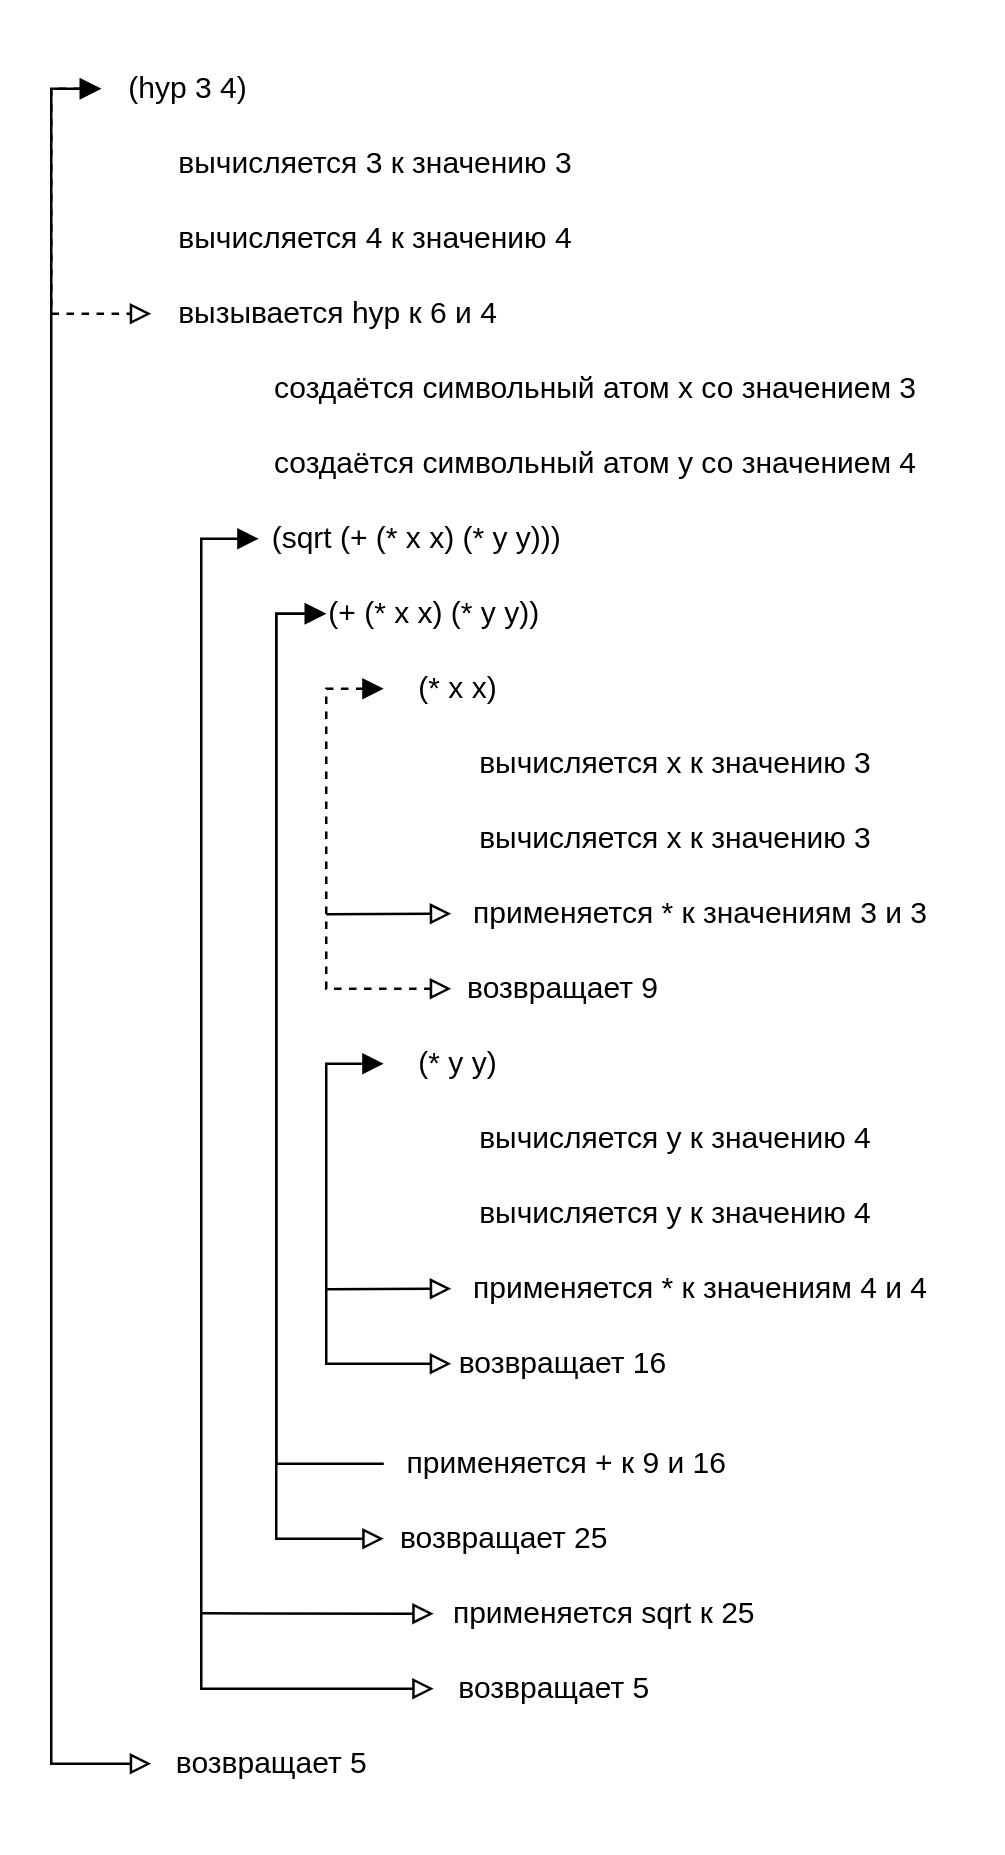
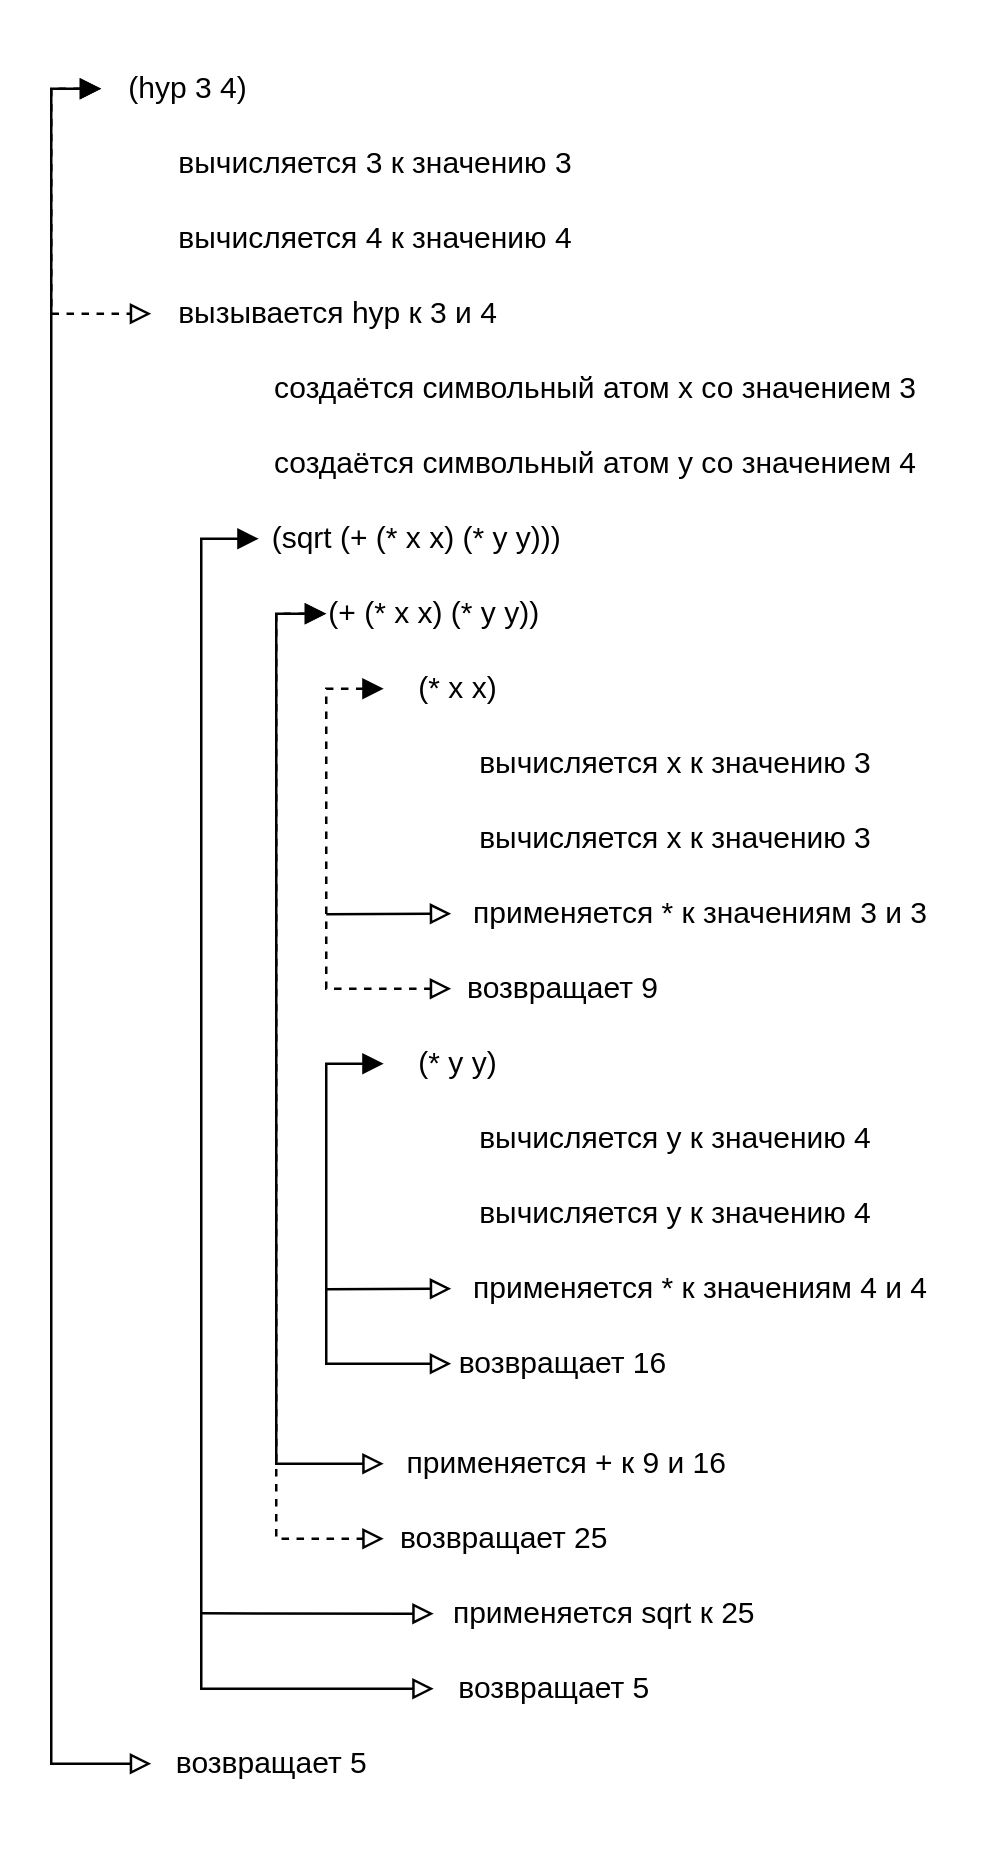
(339, 314) -> (339, 314)
(372, 1464) -> (361, 1464)
(281, 1539) -> (281, 1539)
